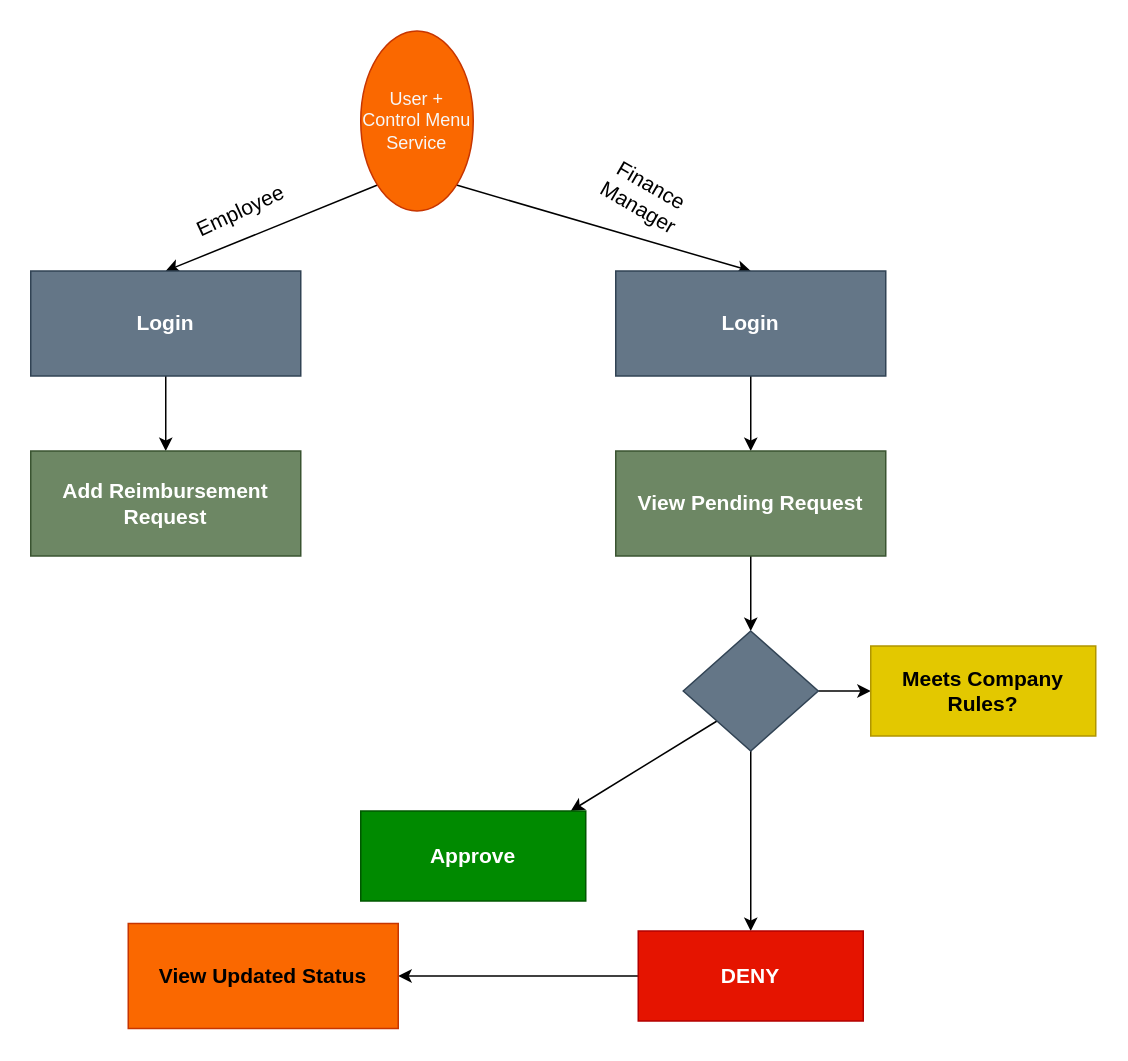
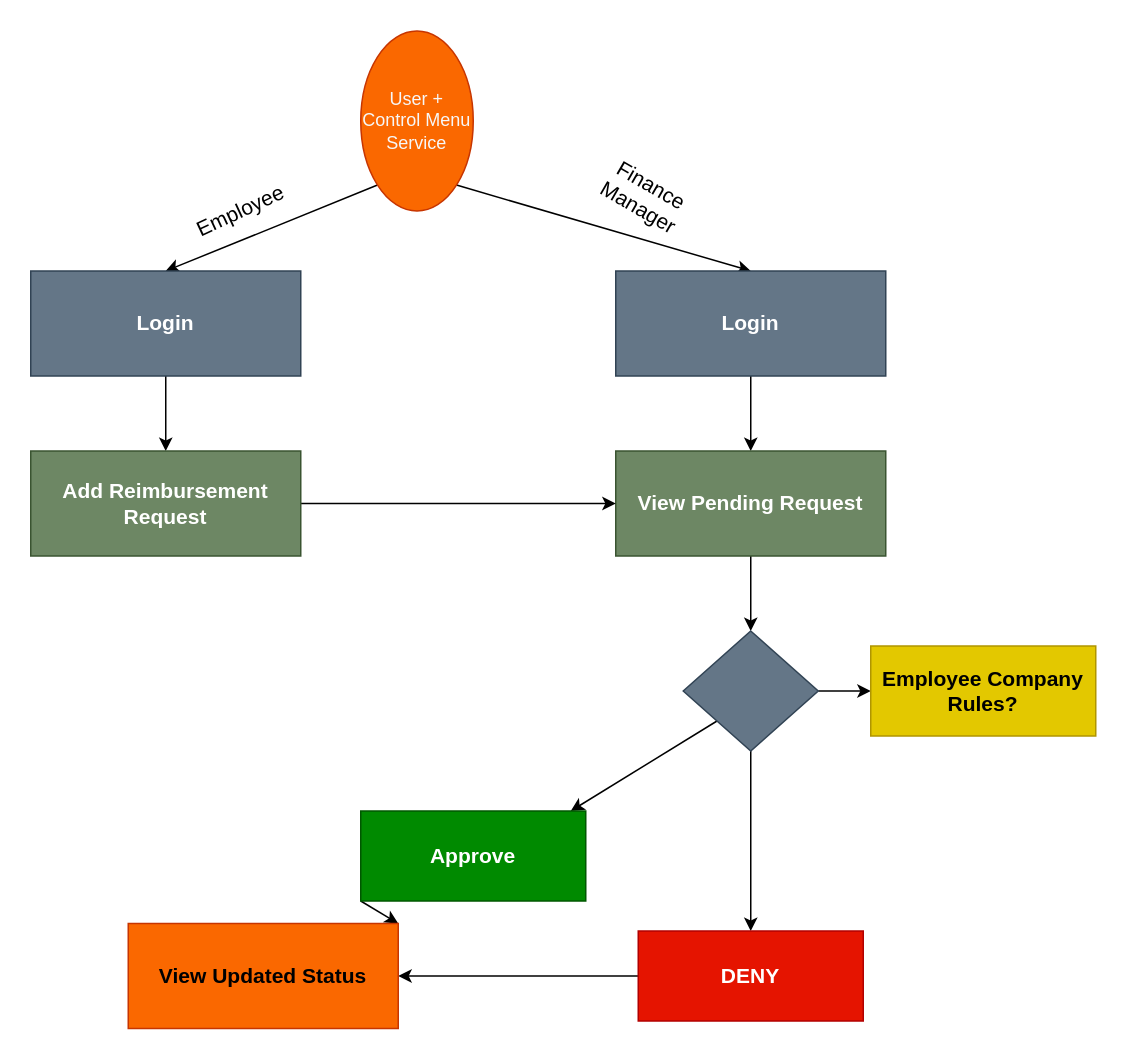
none -> (453, 503)
(983, 691) -> (983, 691)
none -> (375, 910)
